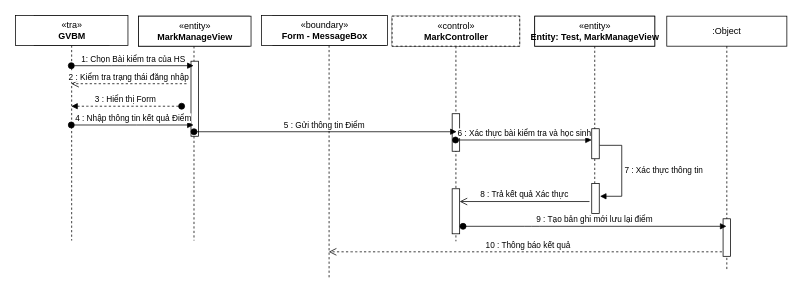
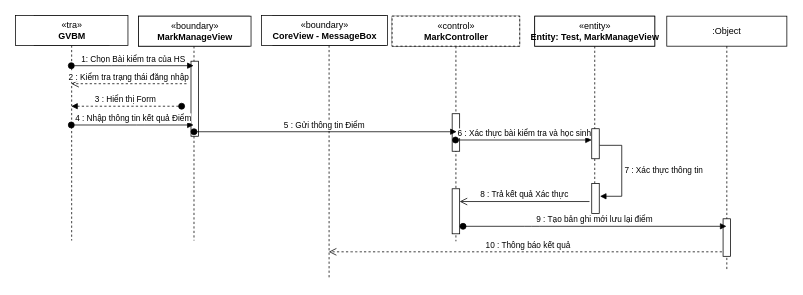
(325, 30) -> (325, 30)
(195, 31) -> (195, 31)
